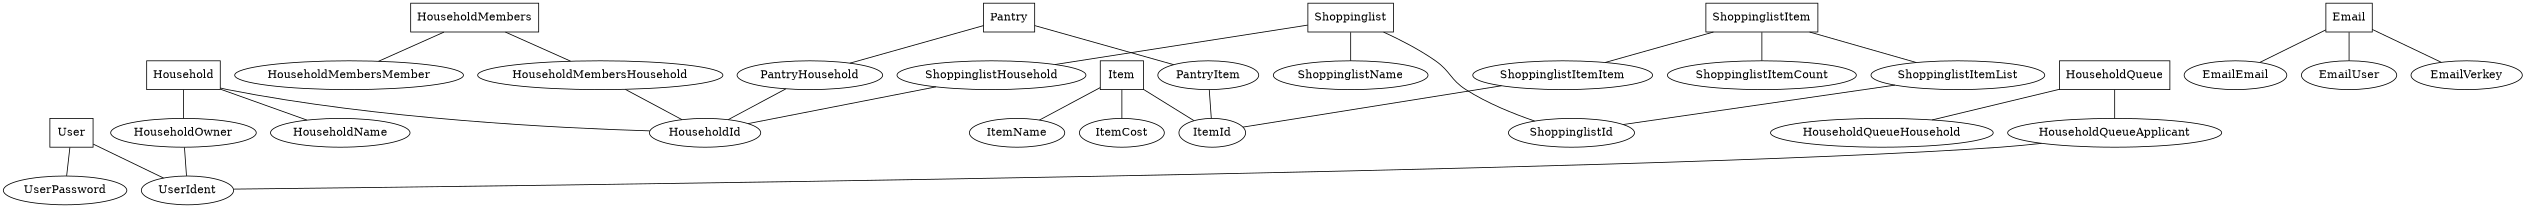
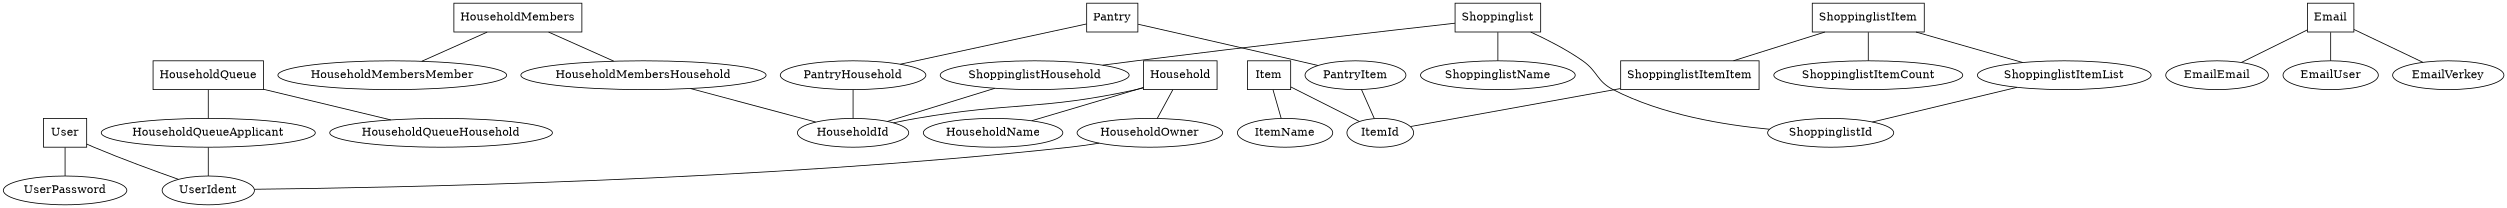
(1563, 75) -> (1690, 75)
(1122, 133) -> none
